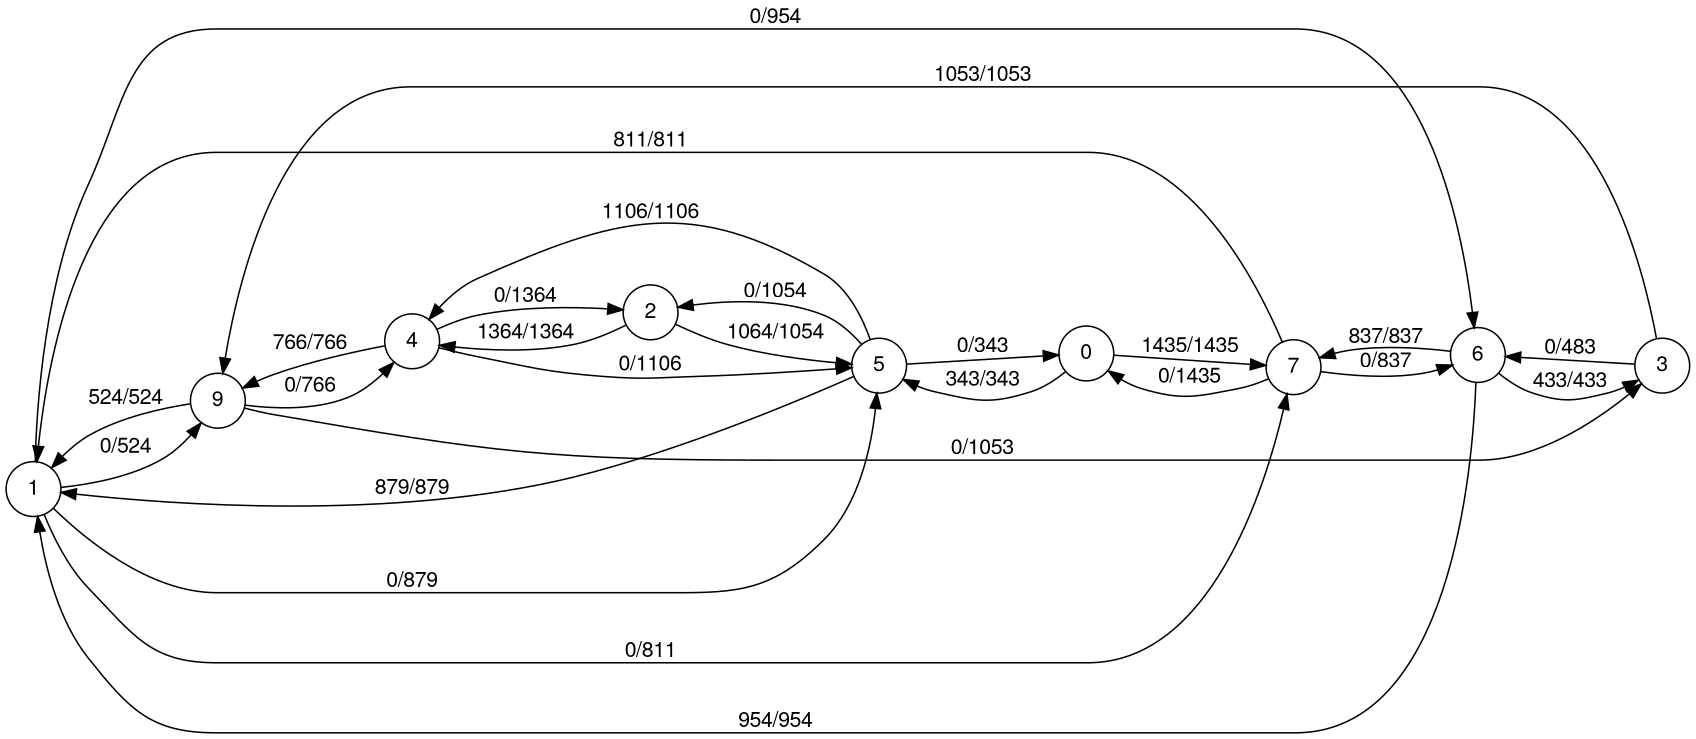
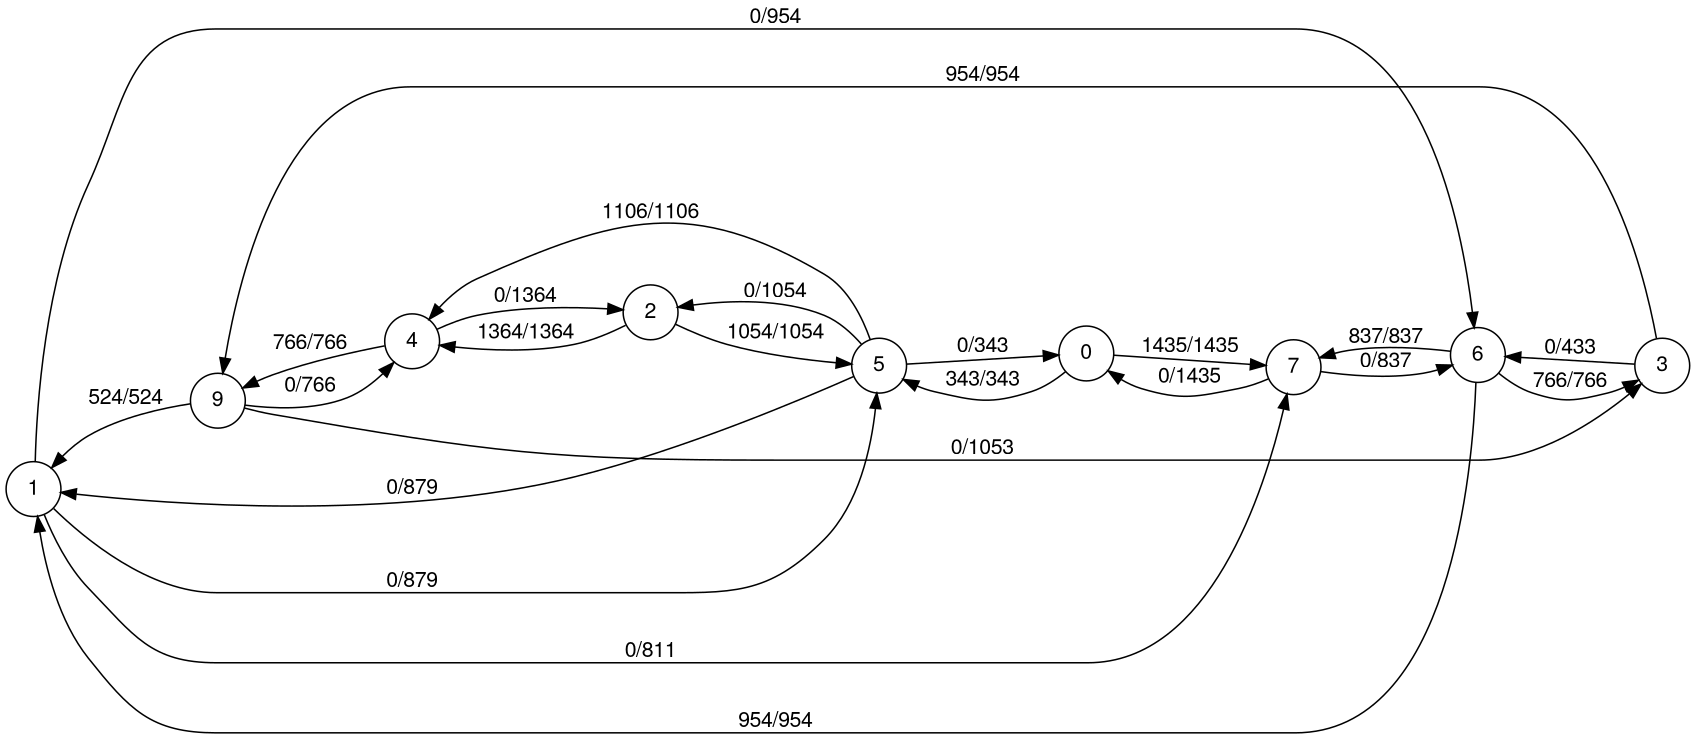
(983, 75) -> (983, 75)
(609, 152) -> none
(776, 333) -> (776, 333)
(1570, 348) -> (1570, 348)
(636, 378) -> none
(1570, 382) -> (1570, 382)
(131, 473) -> none
(412, 488) -> (412, 488)
